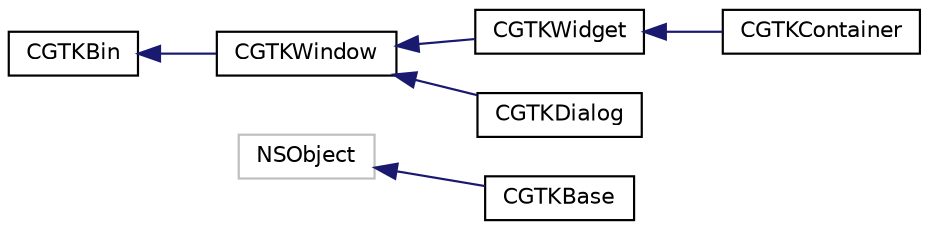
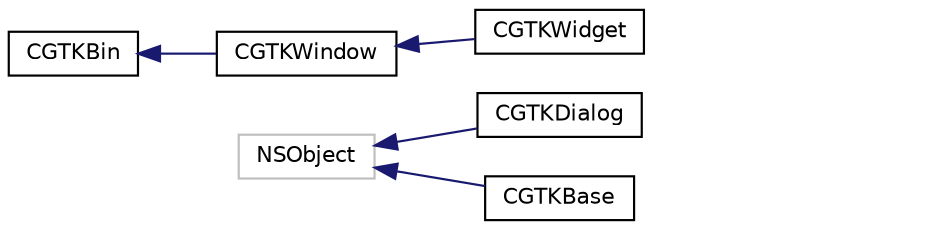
(821, 32) -> none
(446, 88) -> (437, 135)
